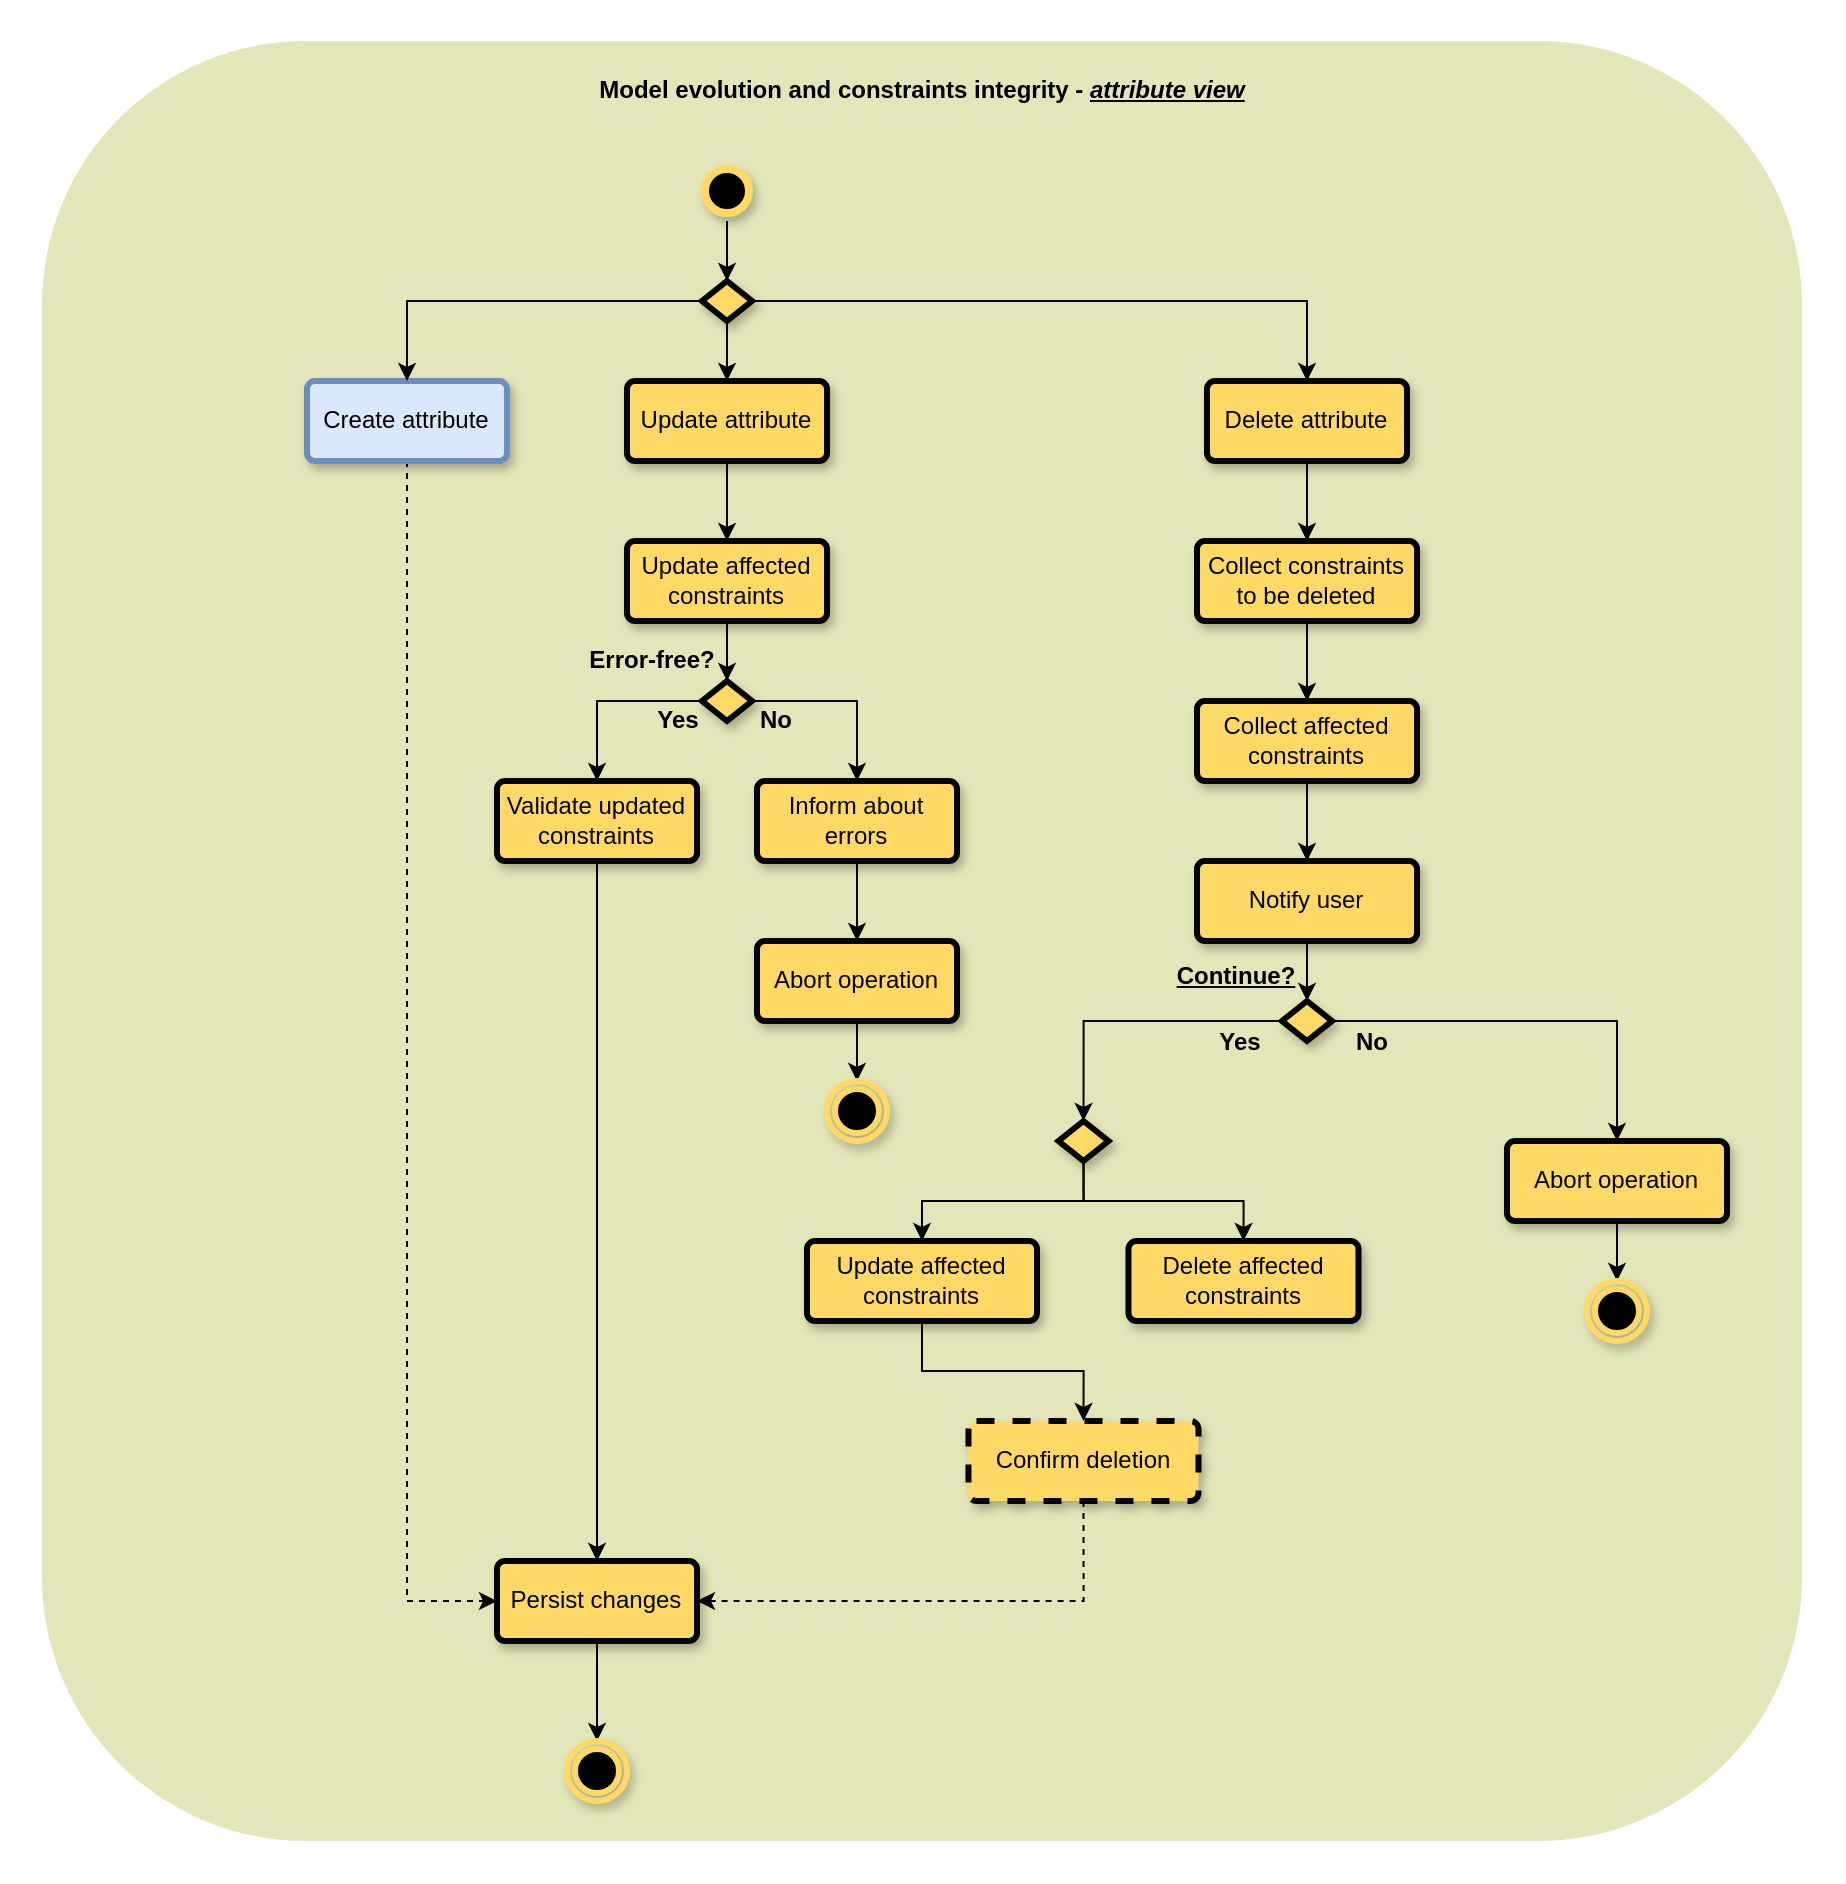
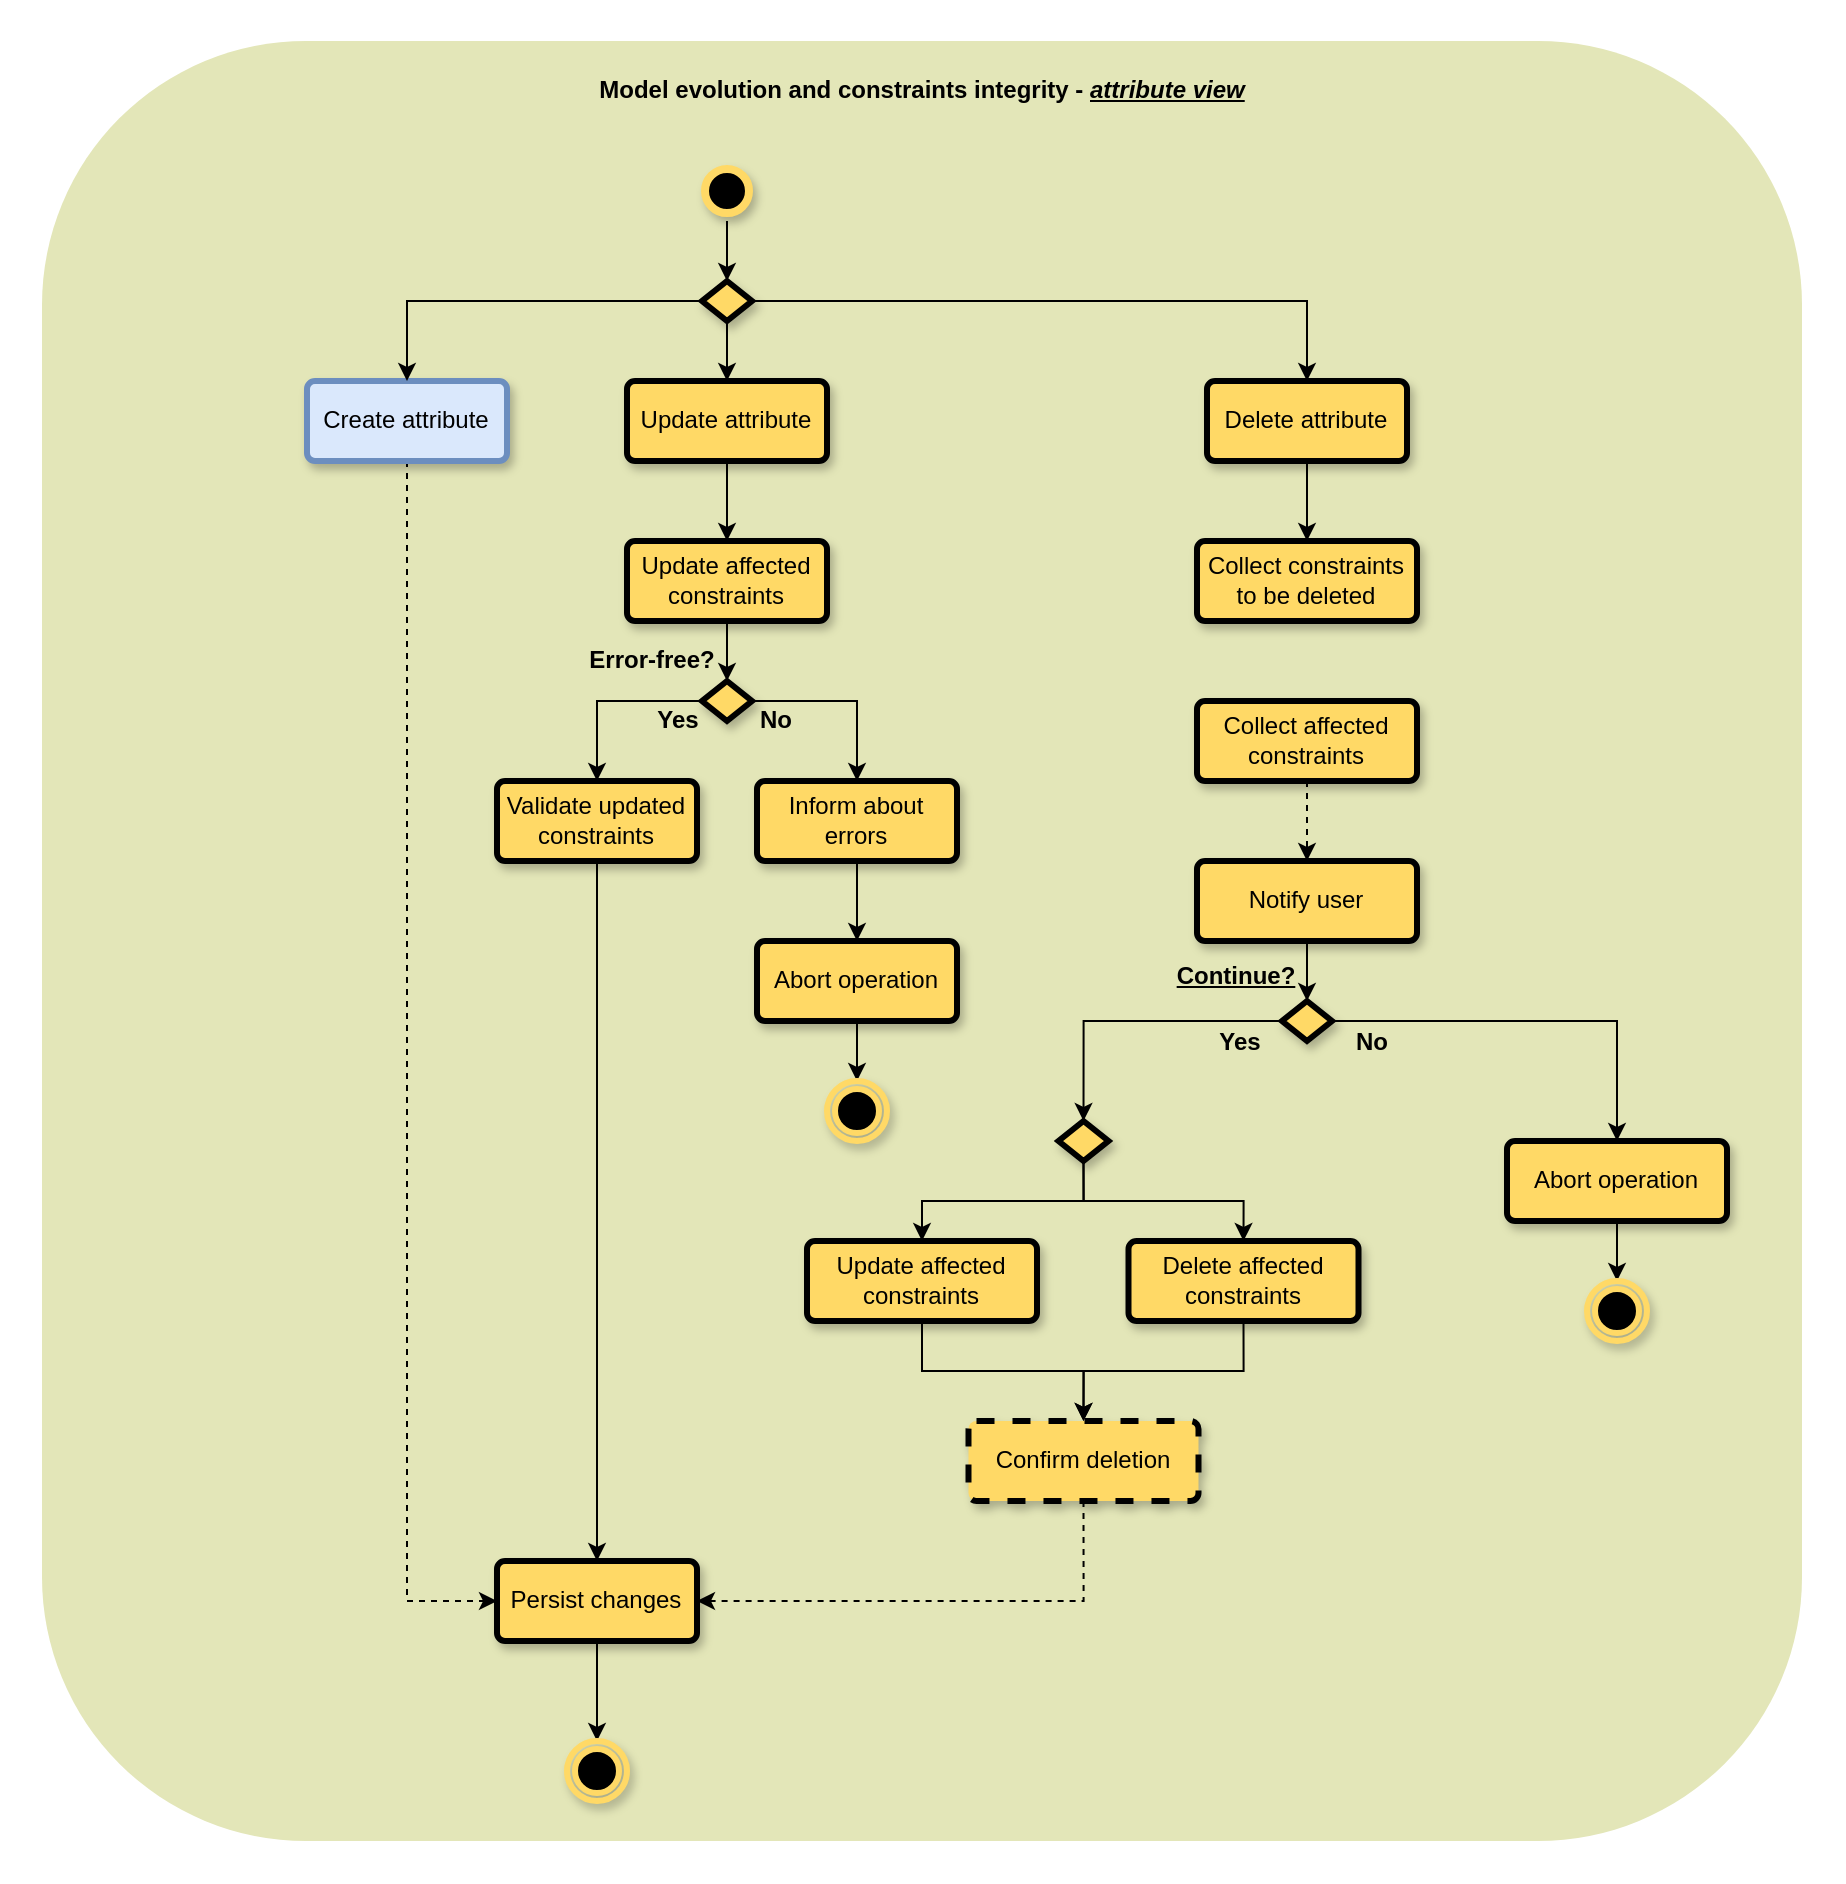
(1307, 655) -> none
(1307, 813) -> (1307, 813)
none -> (1190, 1371)
